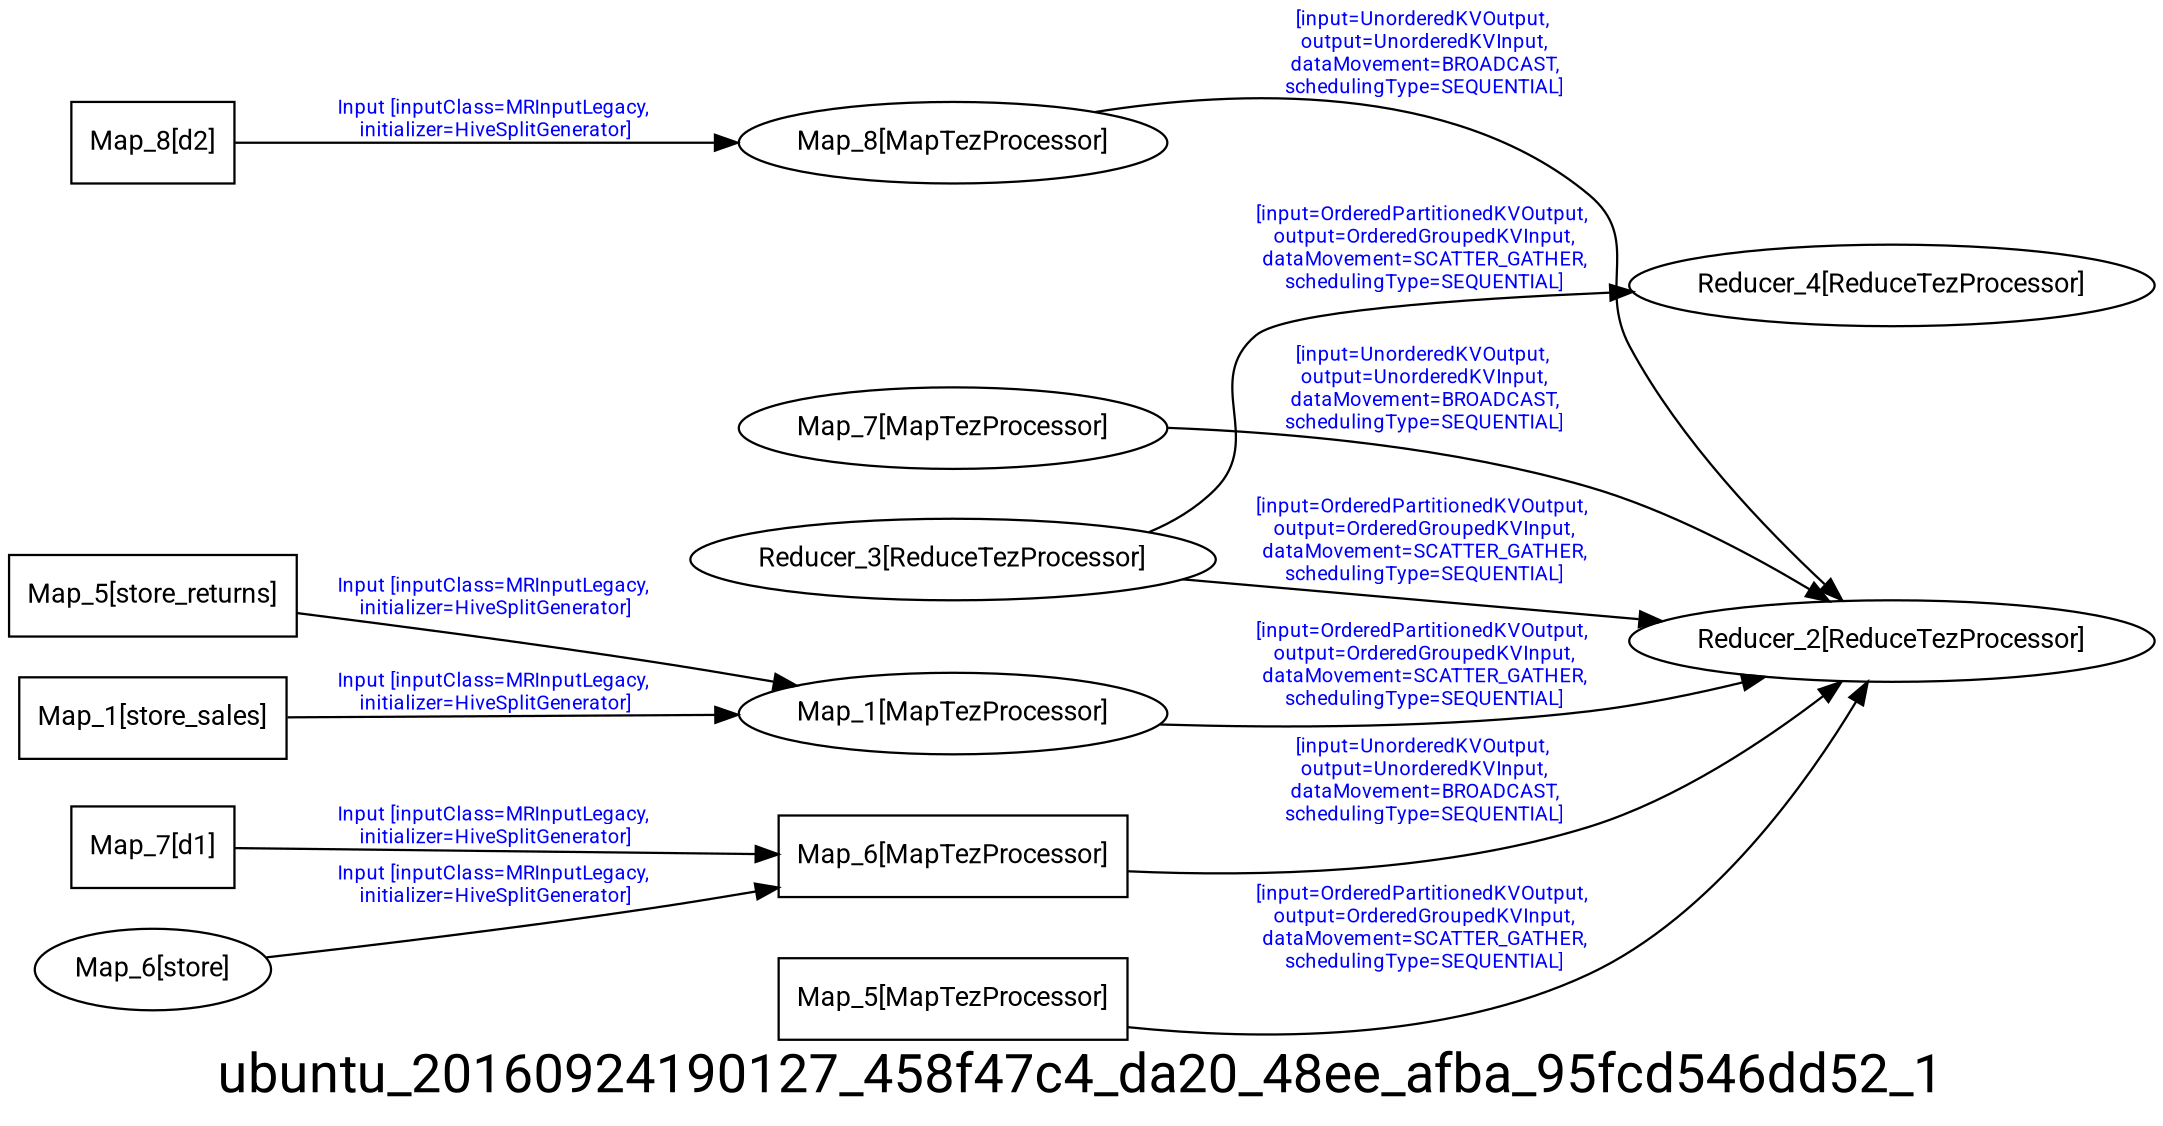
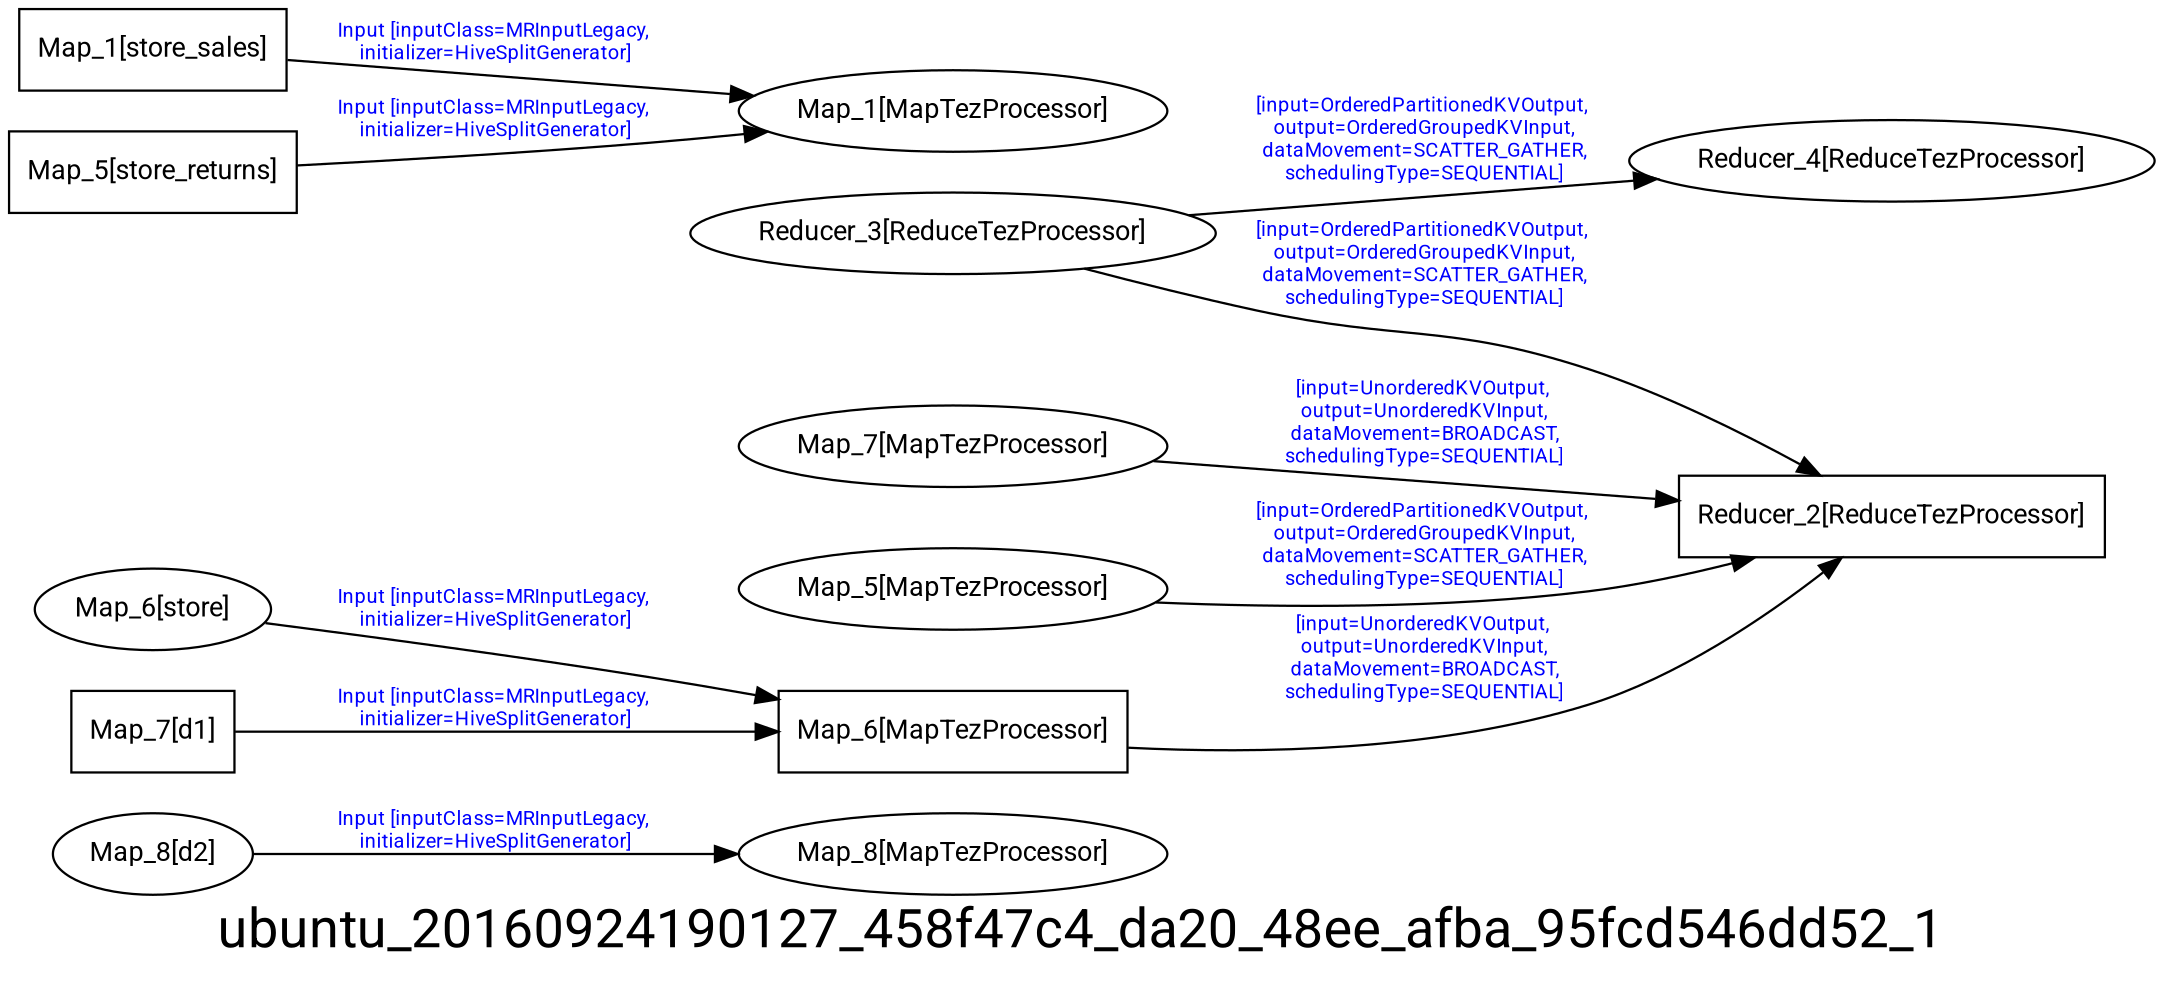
(153, 143) -> (153, 854)
(1571, 182) -> none
(1892, 641) -> (1892, 516)
(1453, 722) -> none
(953, 999) -> (953, 589)
